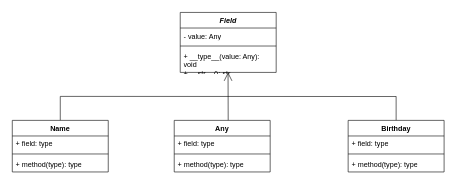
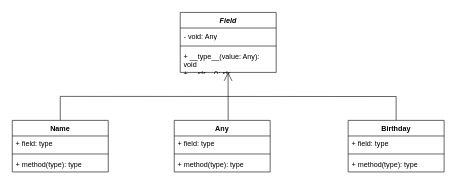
(204, 36) -> (202, 36)
